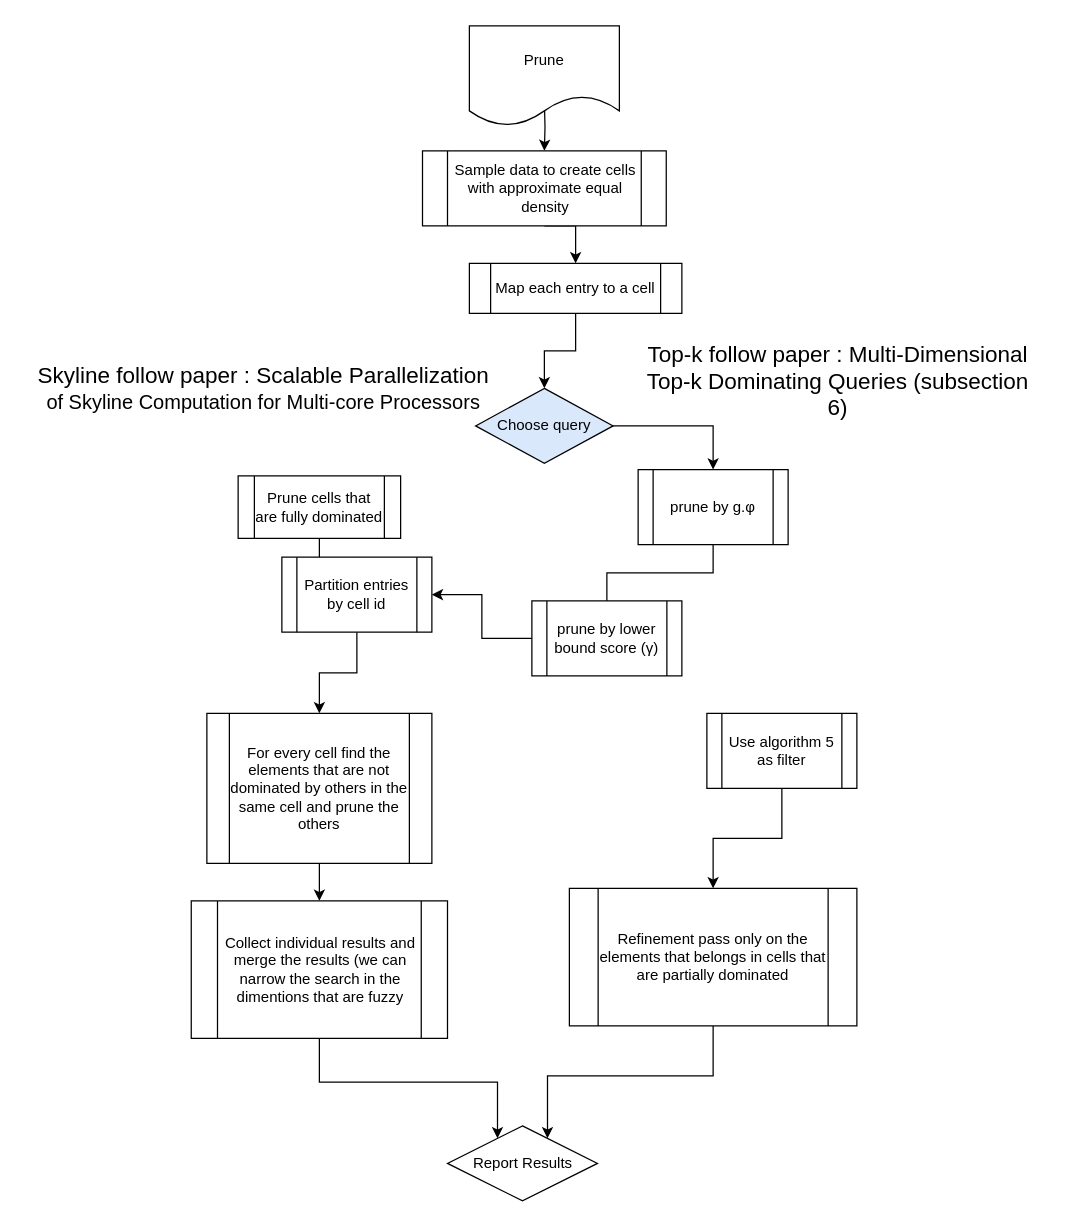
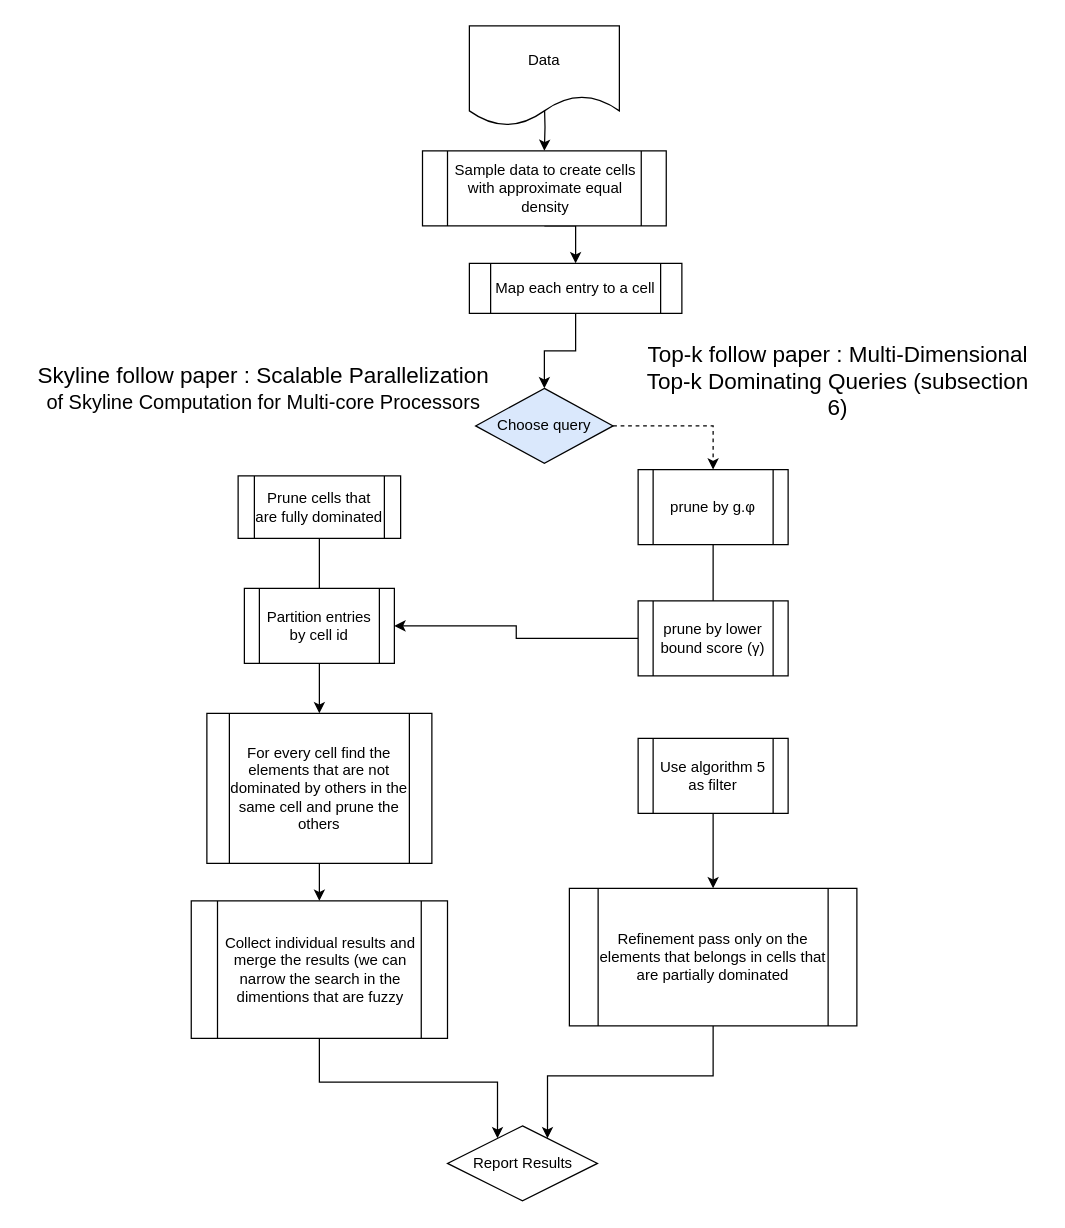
(544, 61) -> (544, 61)
(681, 426) -> (681, 426)
(357, 594) -> (319, 626)
(607, 638) -> (713, 638)
(782, 751) -> (713, 776)
